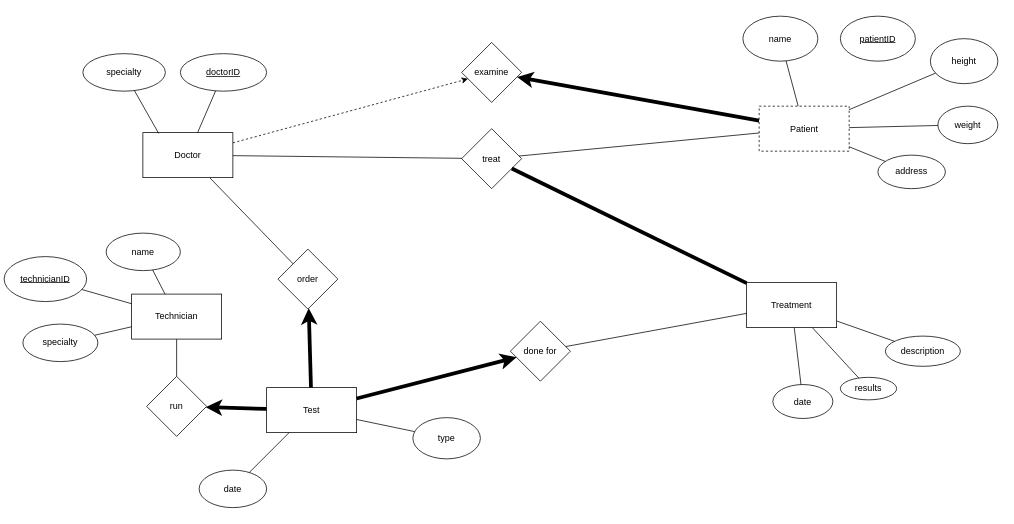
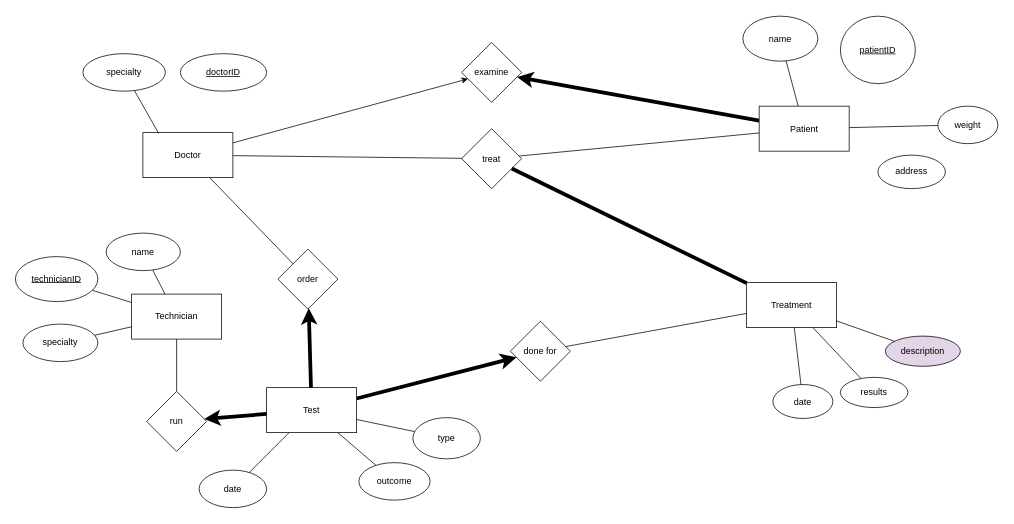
(878, 38) -> (878, 50)
(964, 61) -> none
(893, 91) -> none
(348, 111) -> (348, 111)
(206, 112) -> none
(804, 128) -> (804, 128)
(867, 154) -> none
(45, 279) -> (57, 279)
(923, 351) -> (923, 351)
(869, 388) -> (874, 392)
(177, 406) -> (177, 421)
none -> (357, 449)
none -> (395, 481)
